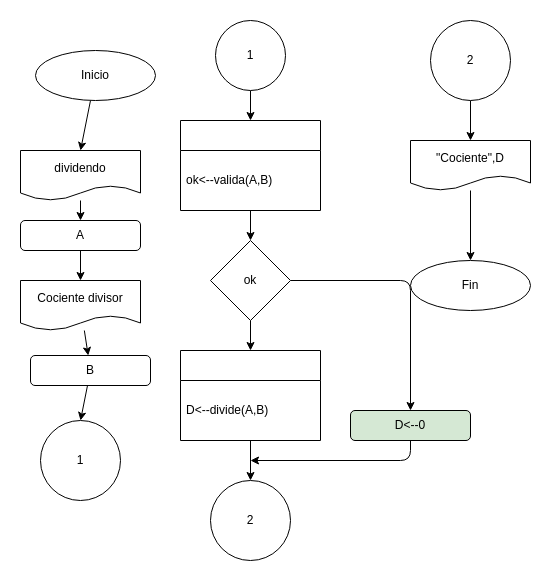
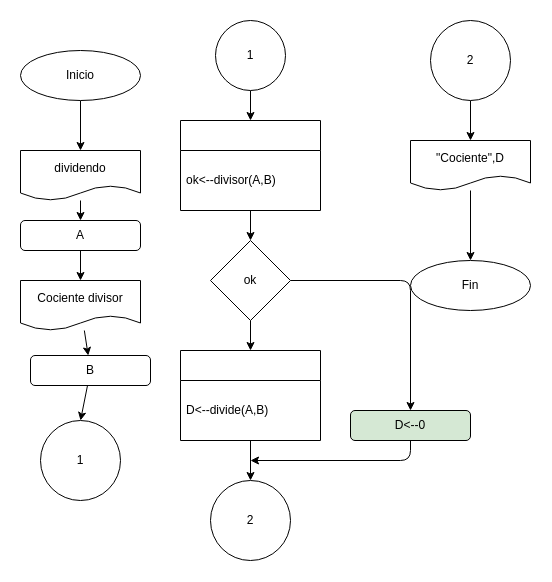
(96, 76) -> (81, 76)
(236, 181) -> (239, 181)
